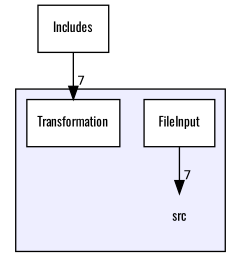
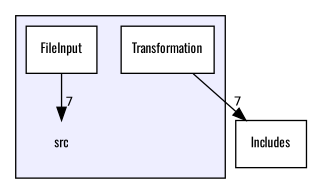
(73, 70) -> (215, 93)
